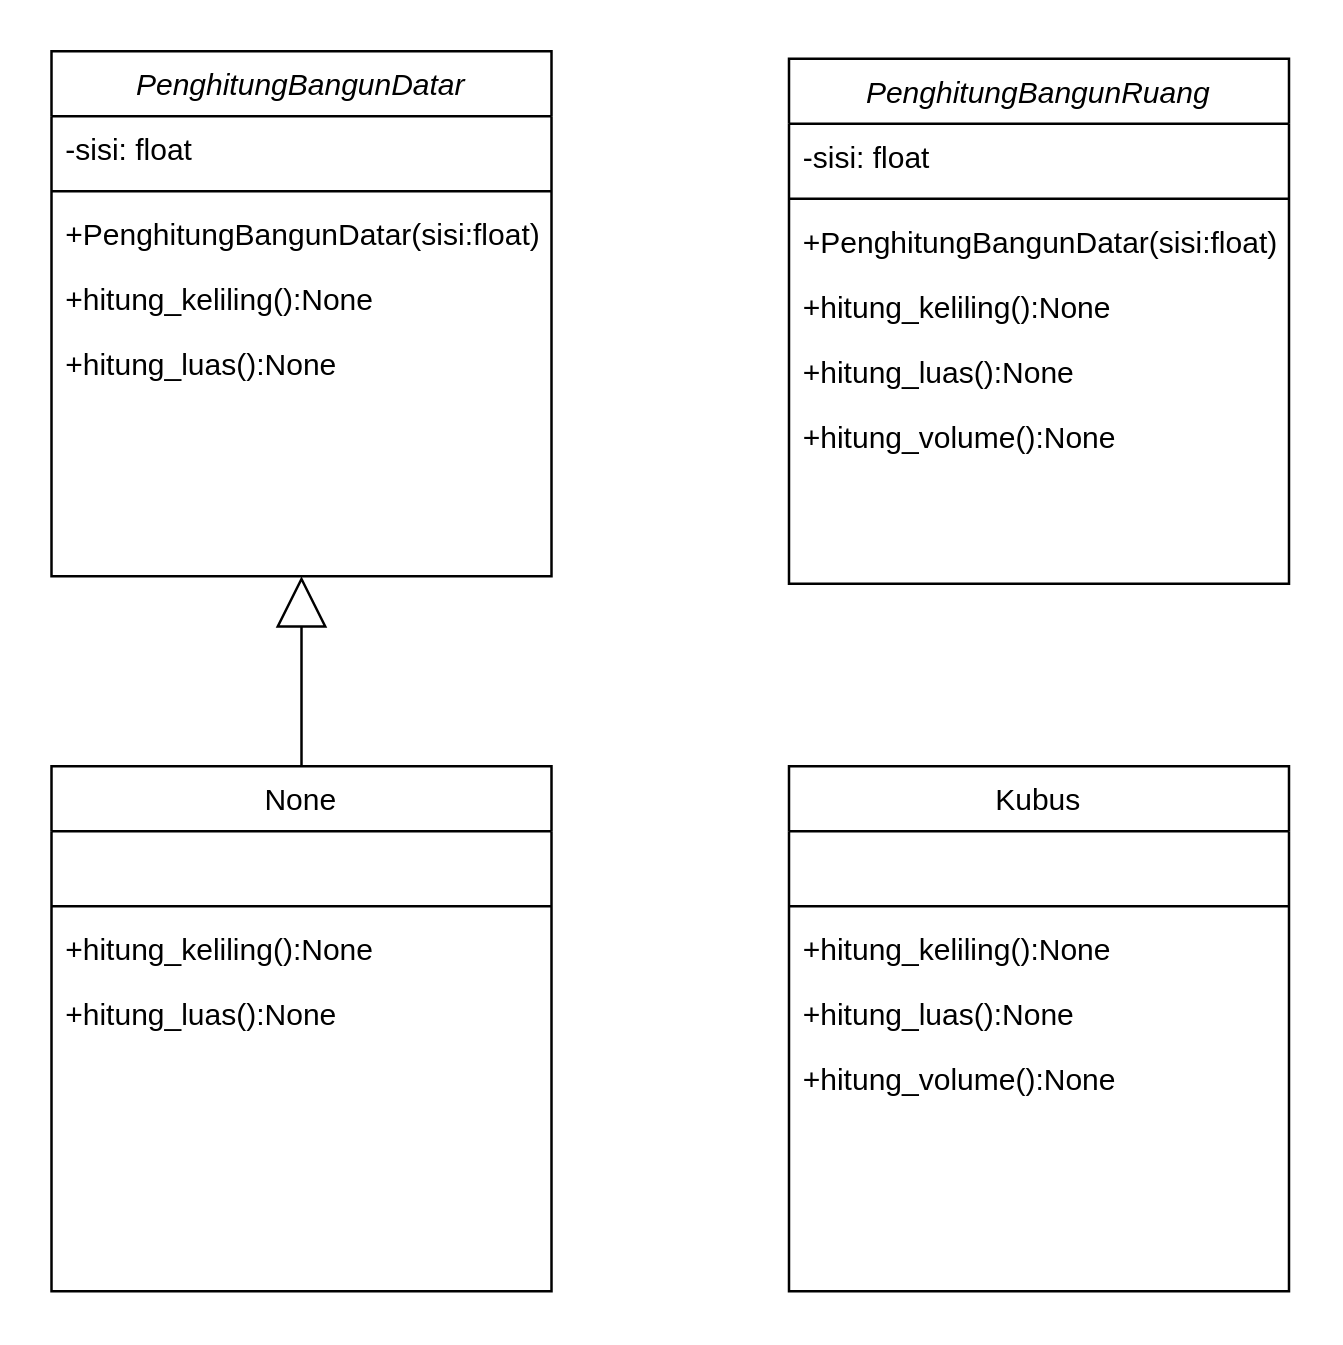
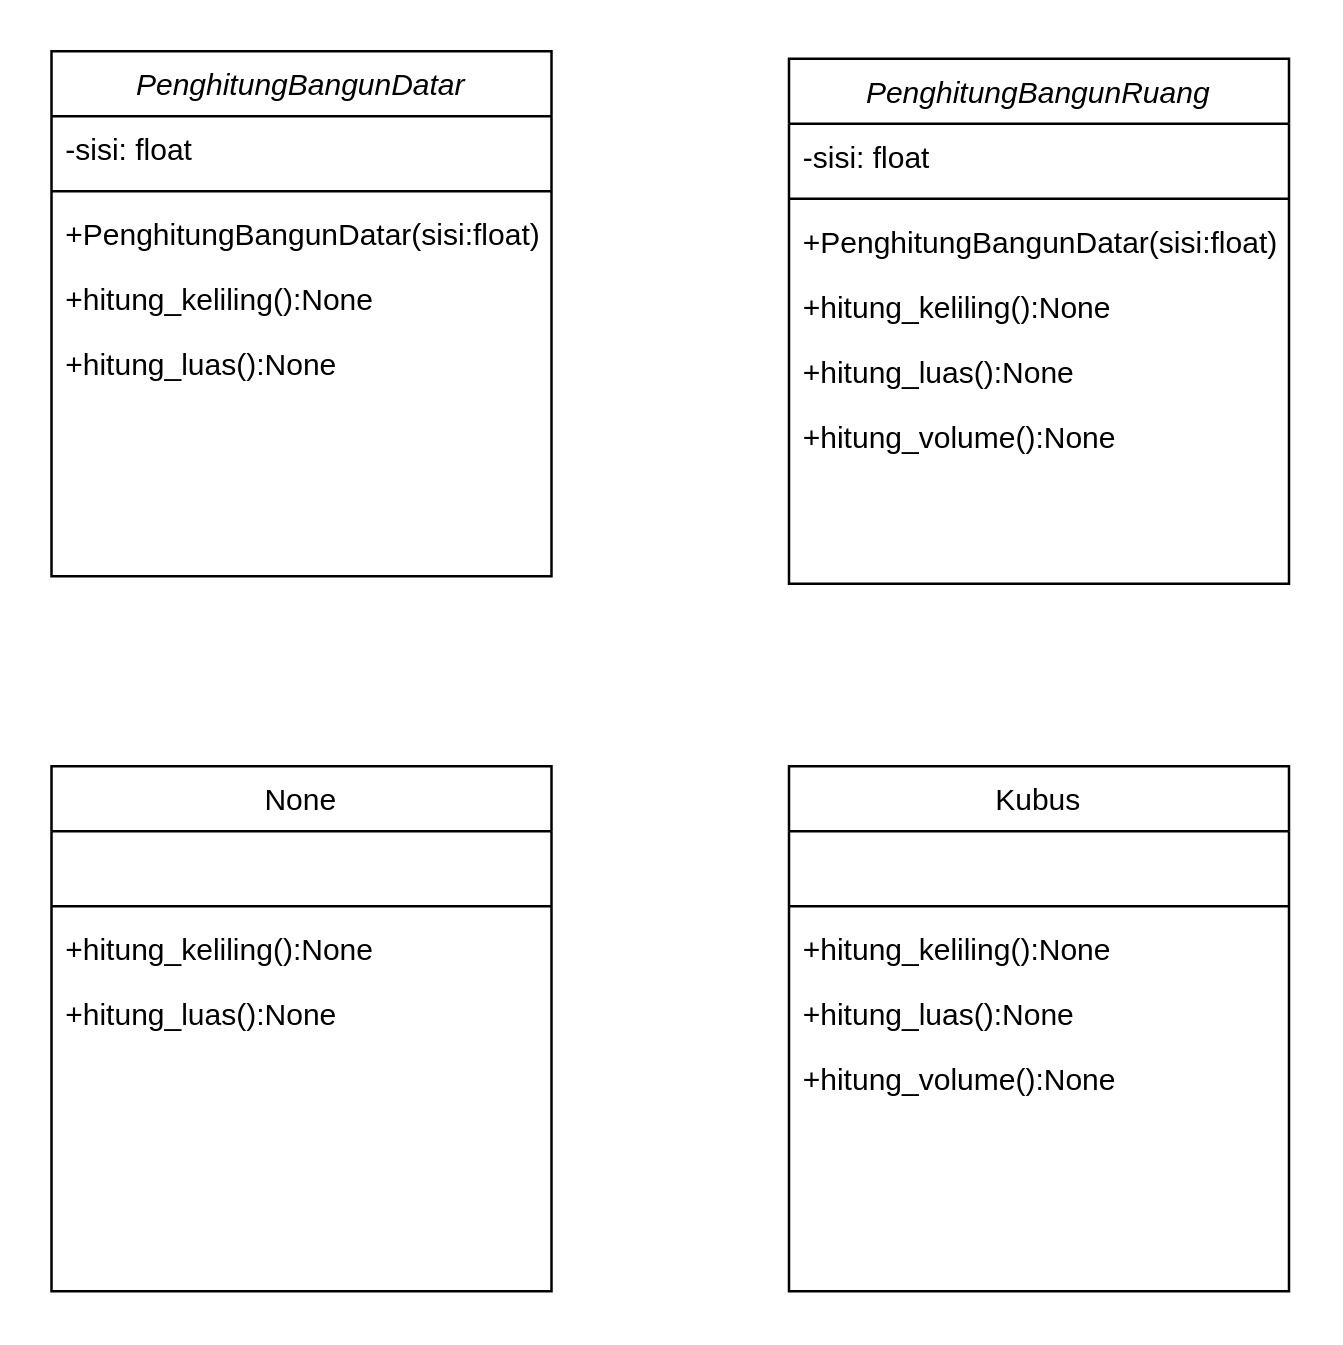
(301, 697) -> none
